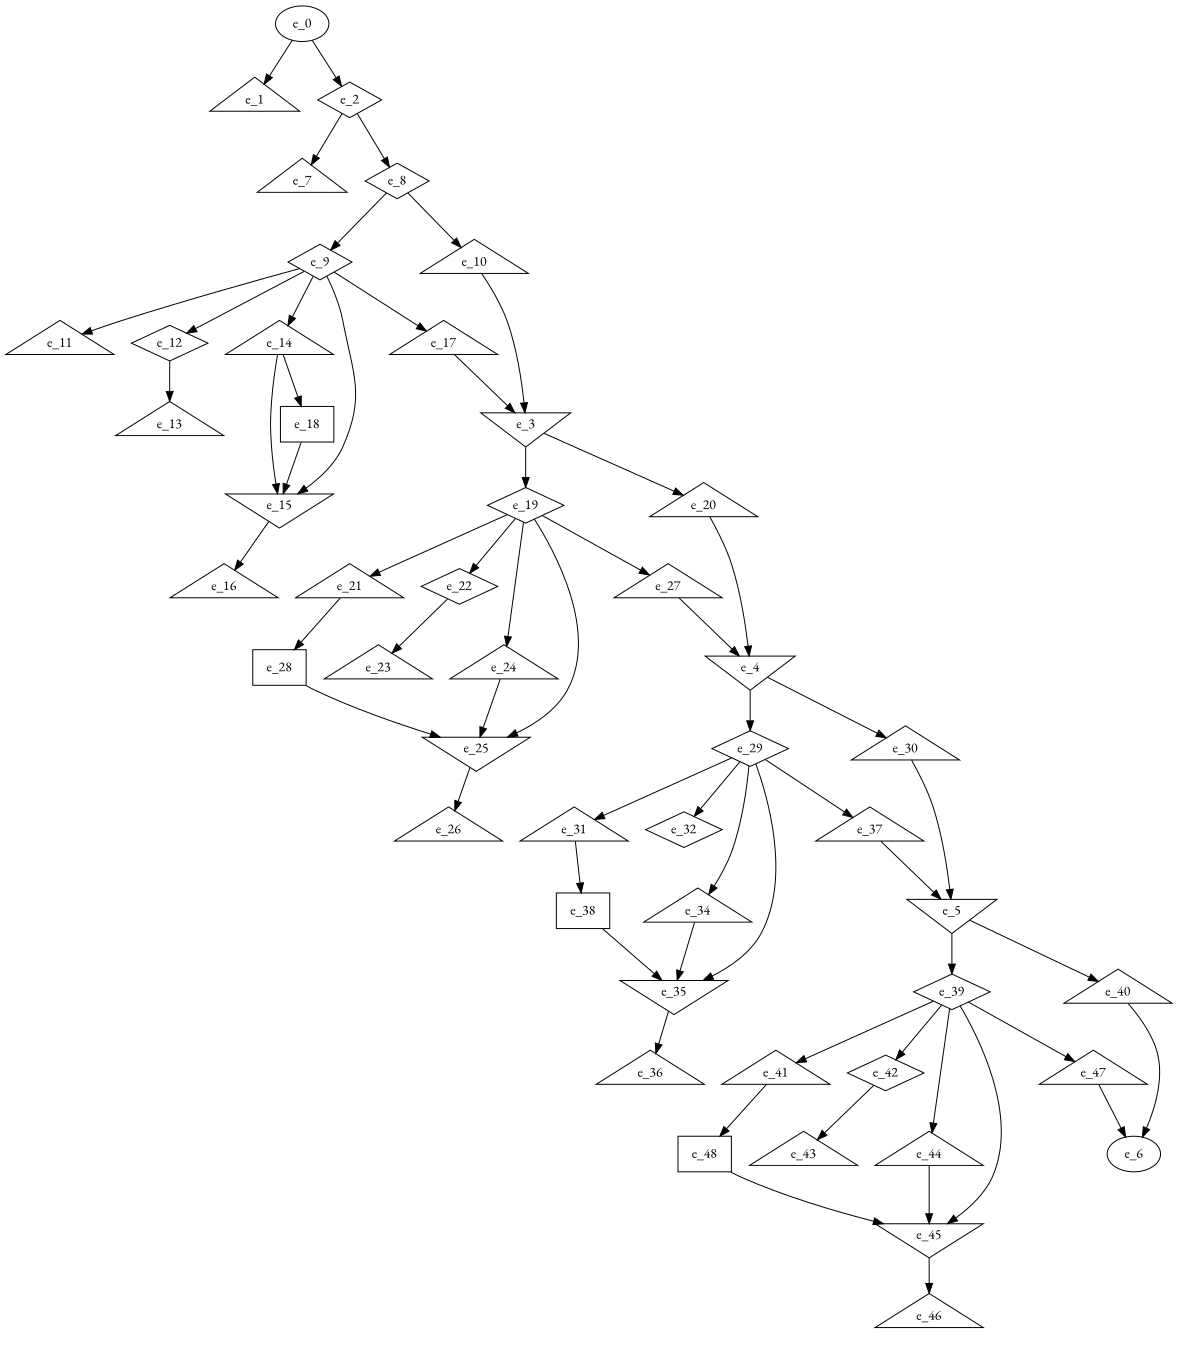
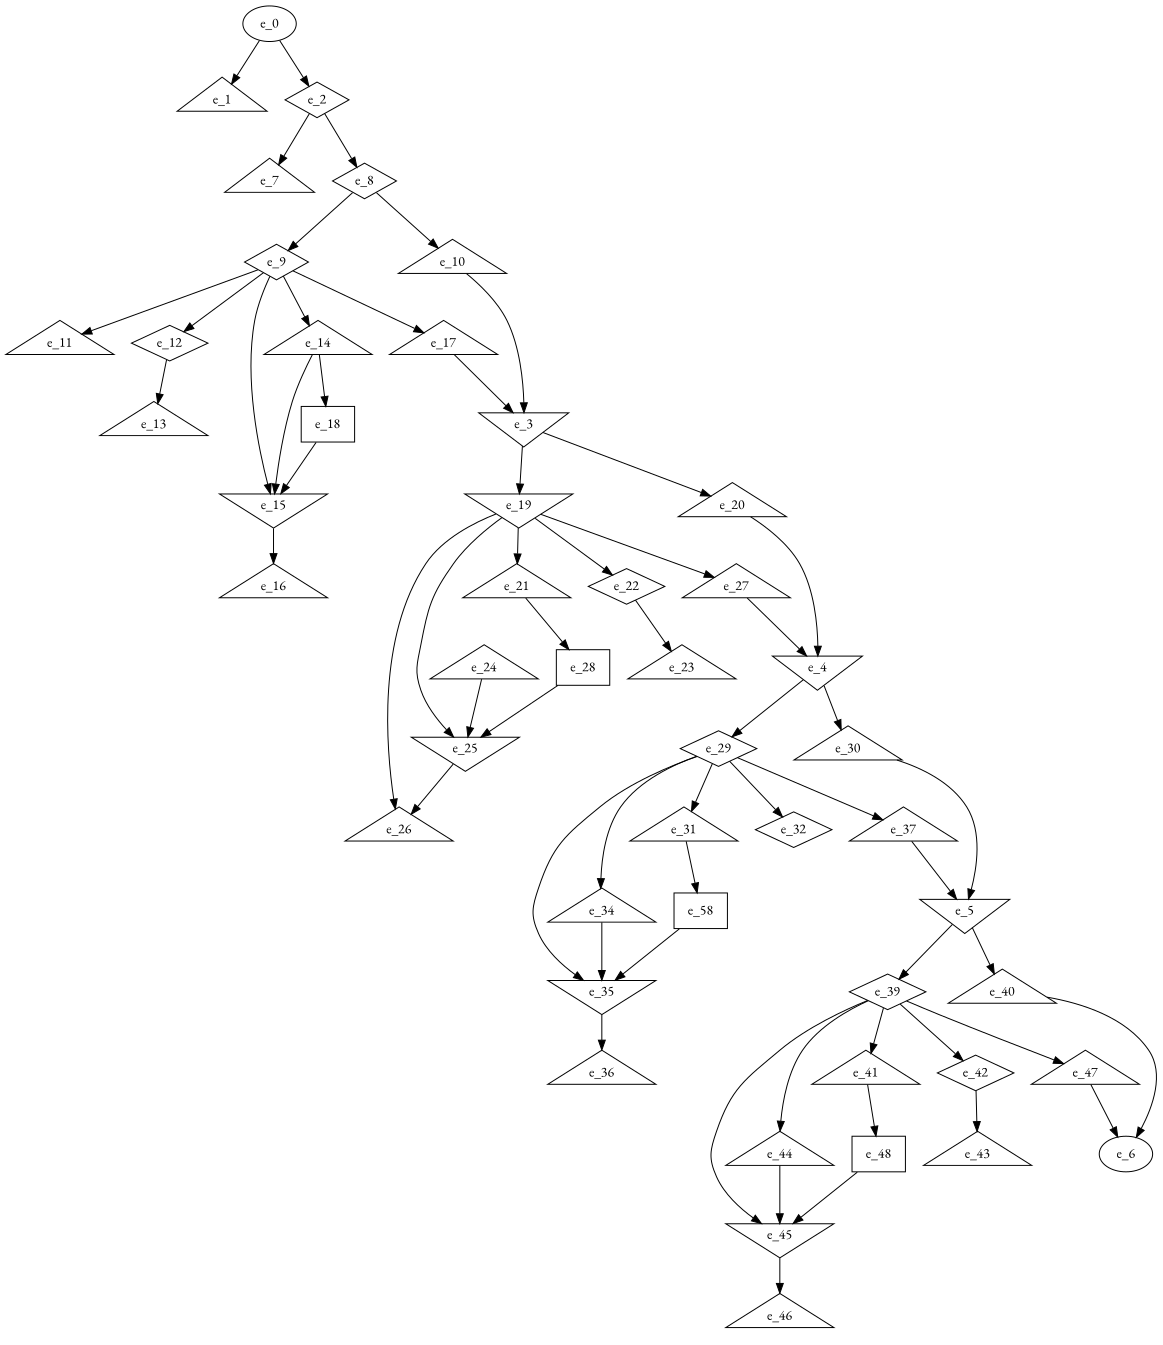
(526, 505) -> (519, 505)
(516, 579) -> (397, 635)
(583, 911) -> (701, 911)
